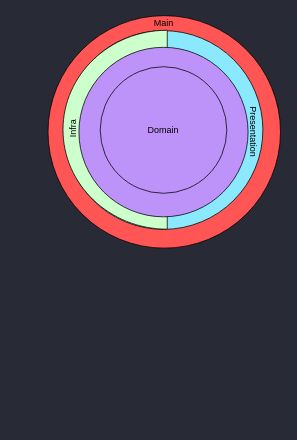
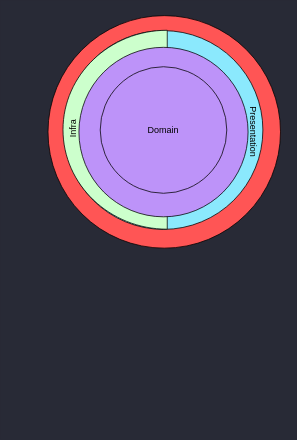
(164, 23) -> none
